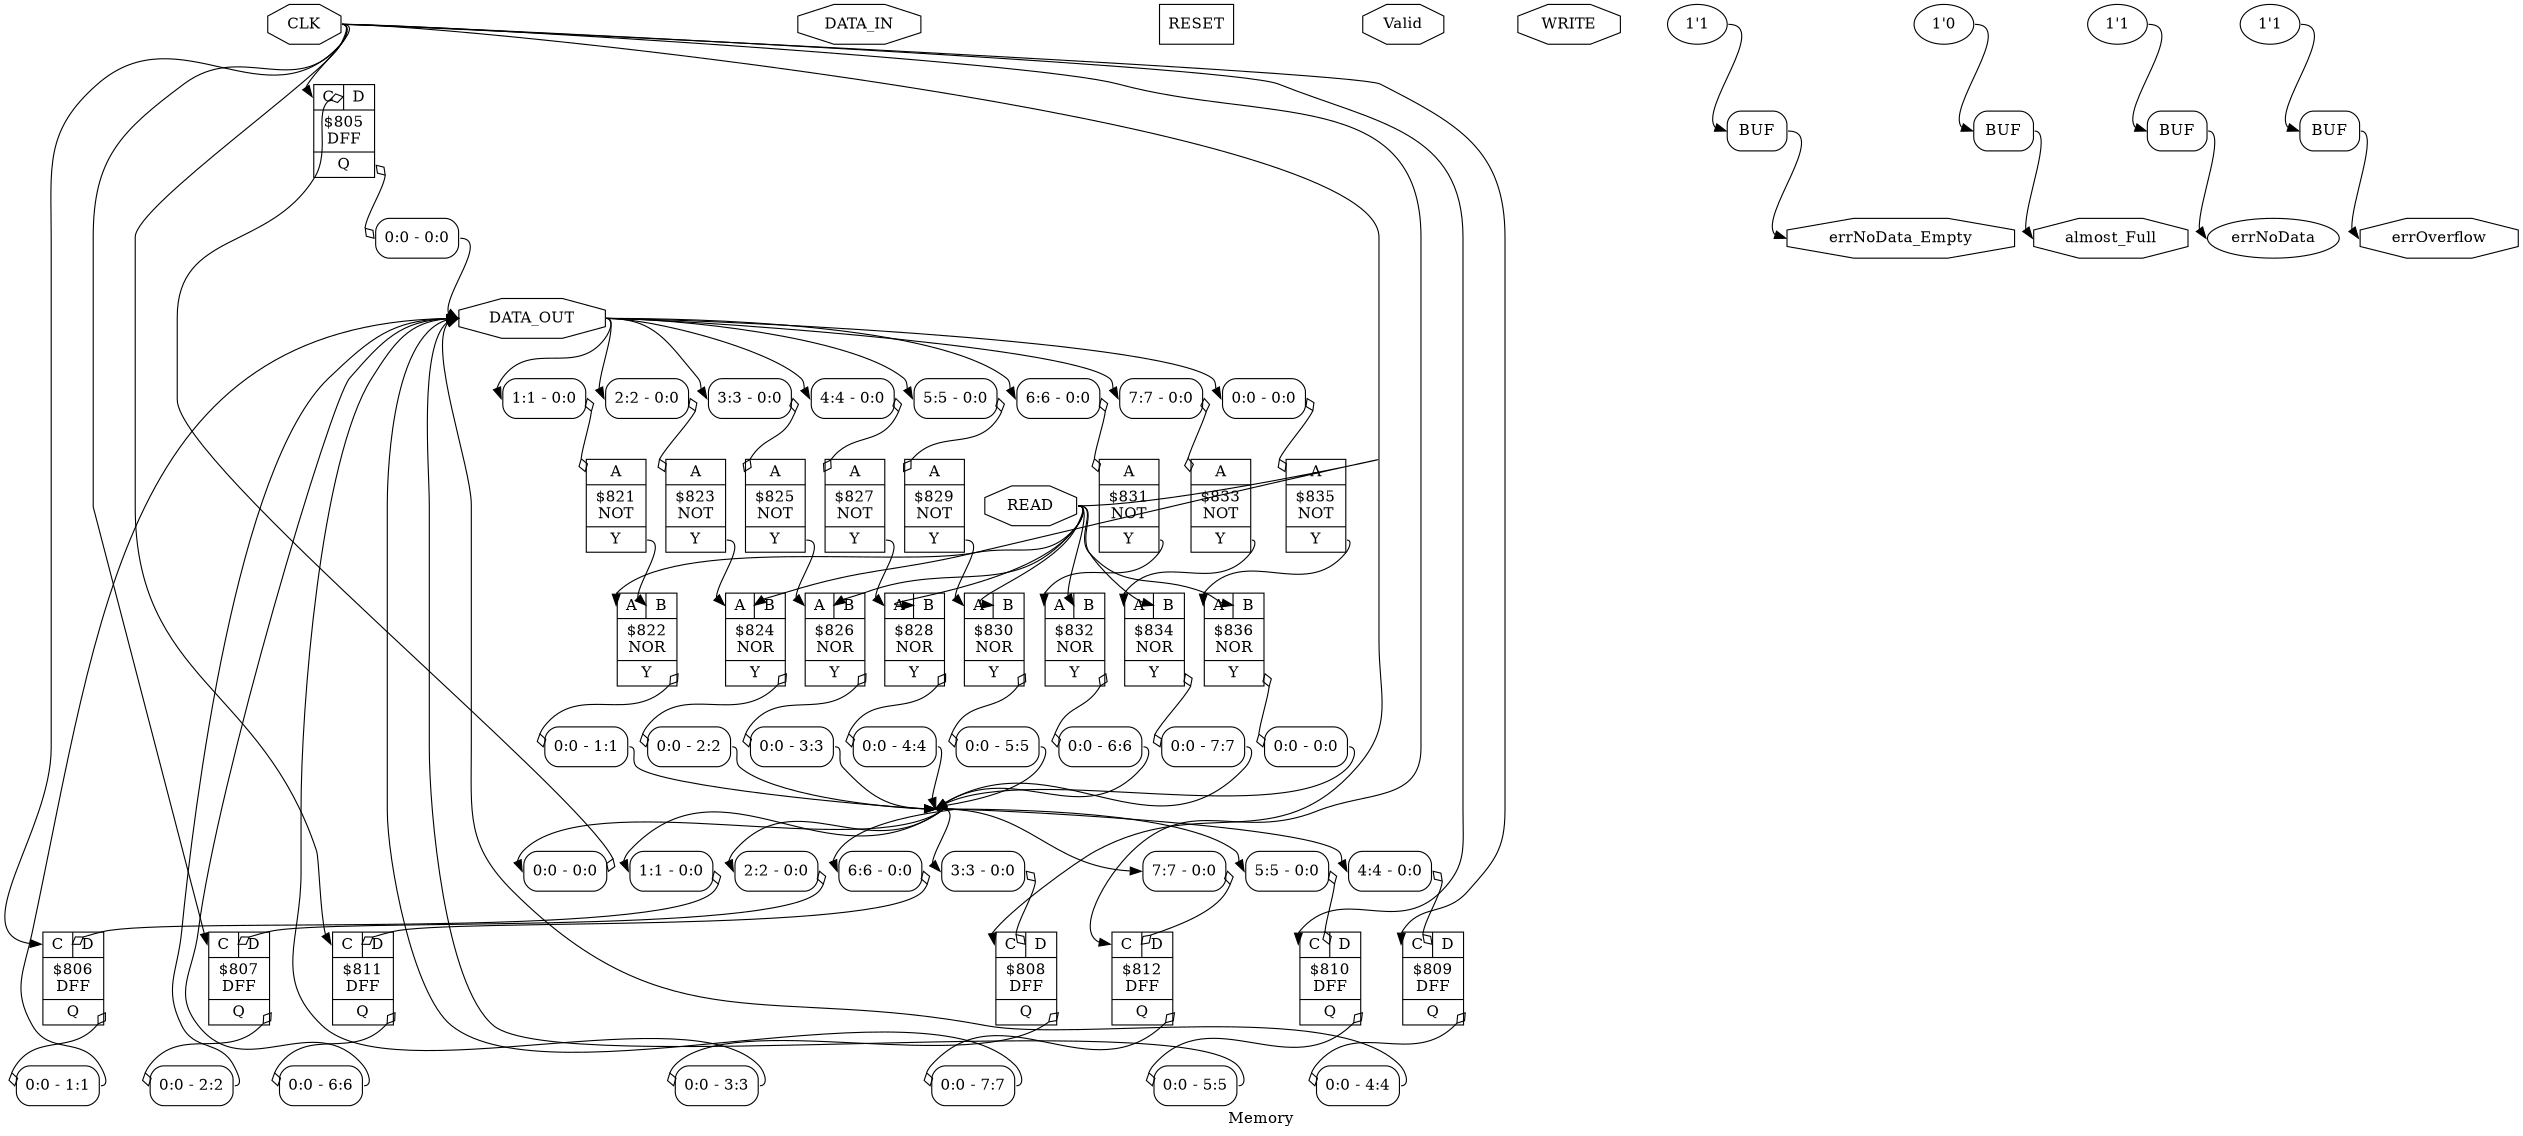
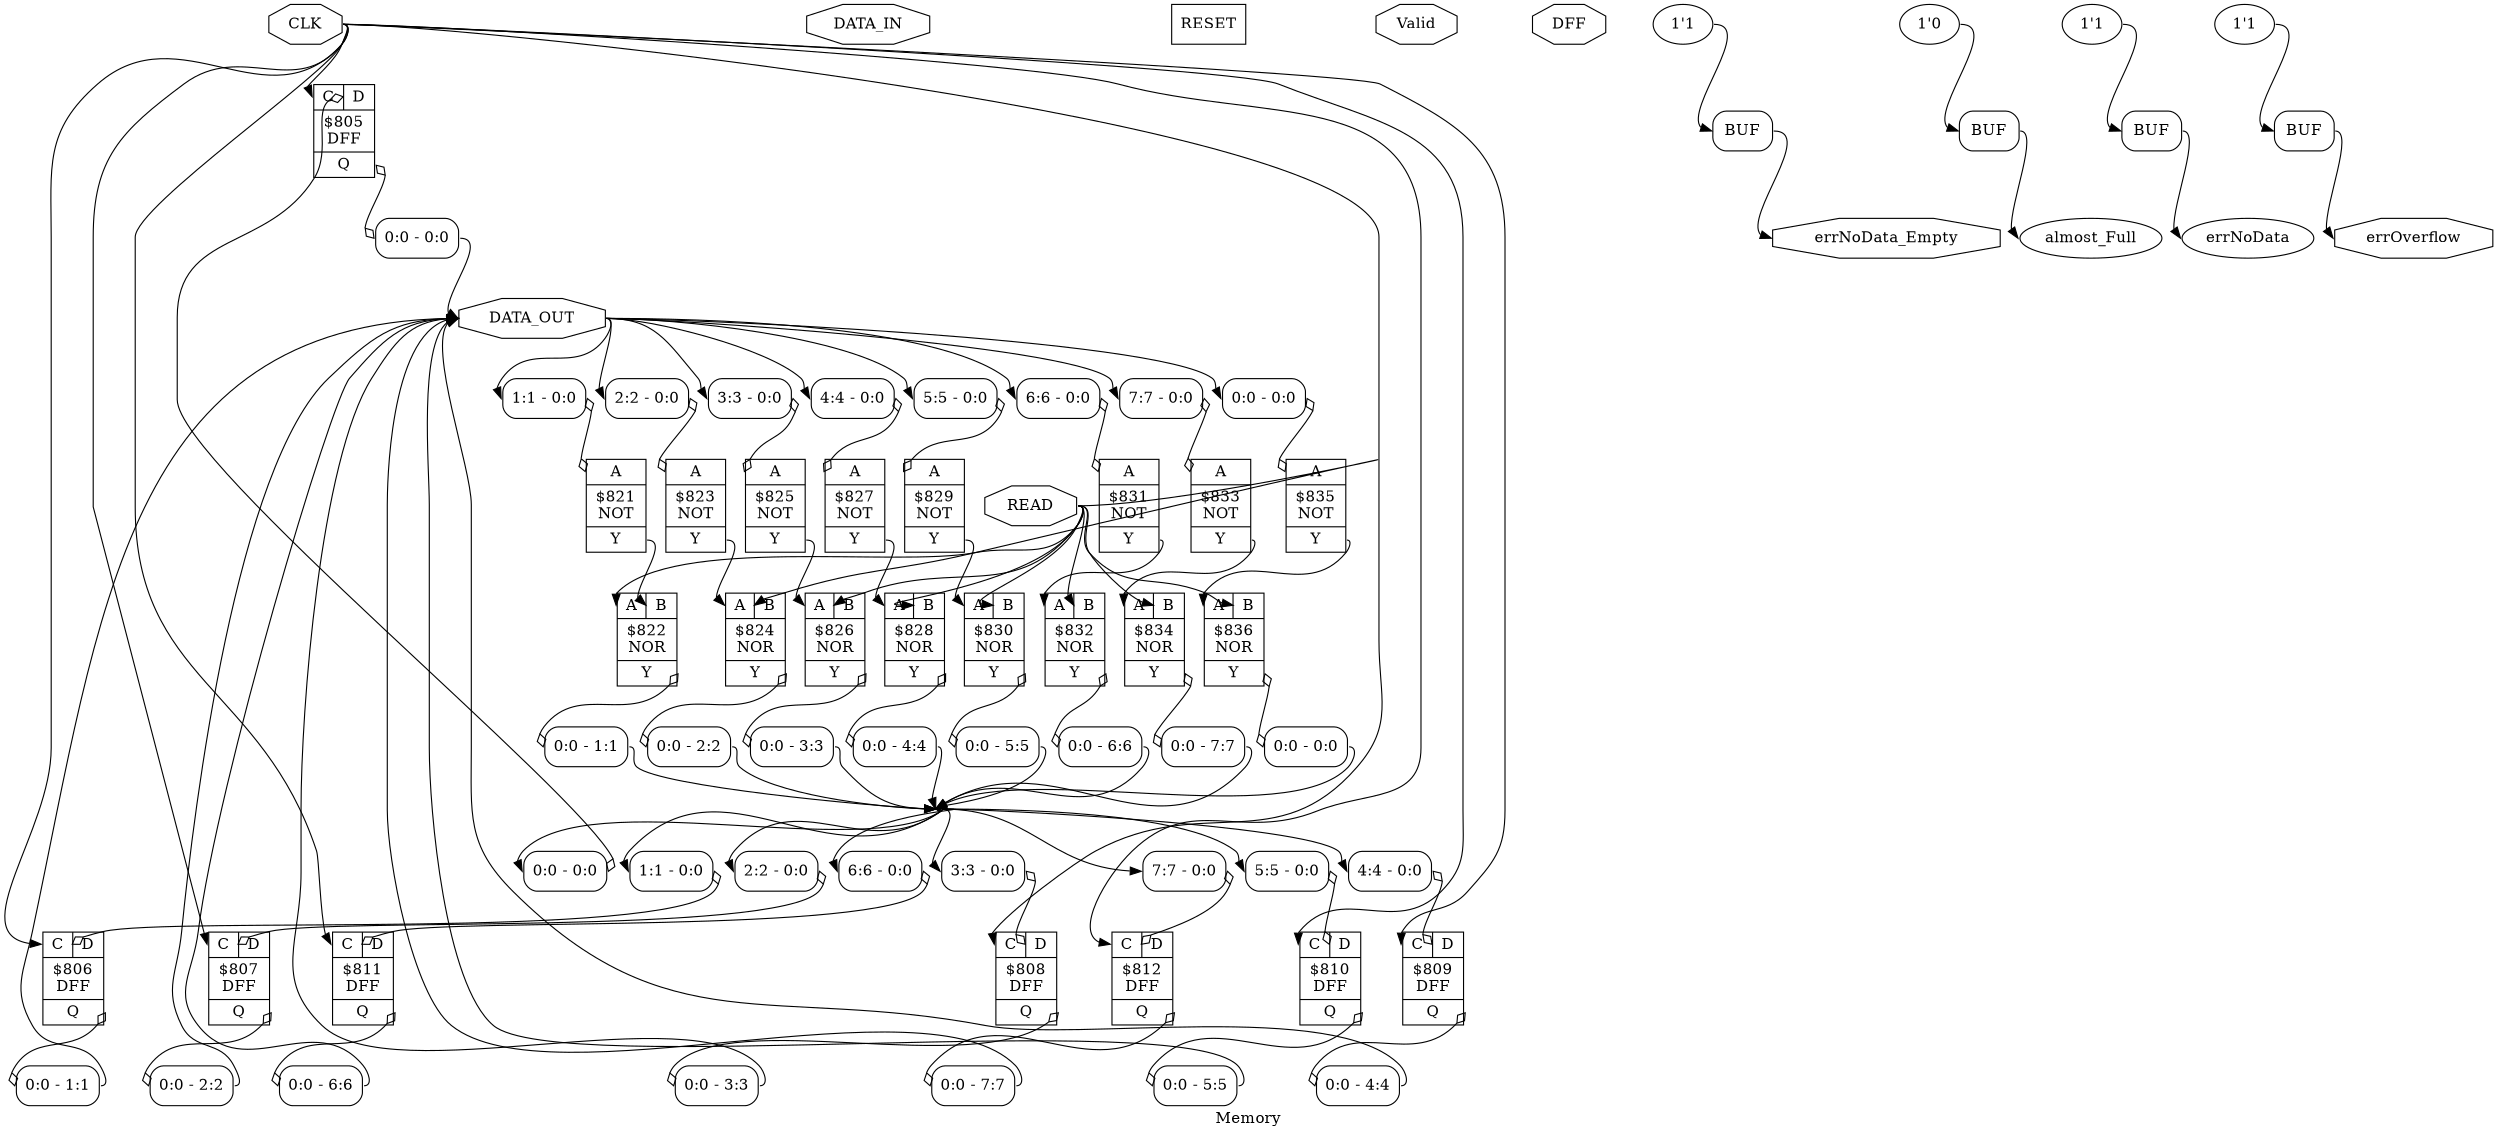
(1569, 24) -> (1569, 24)
(2111, 238) -> (2091, 238)
